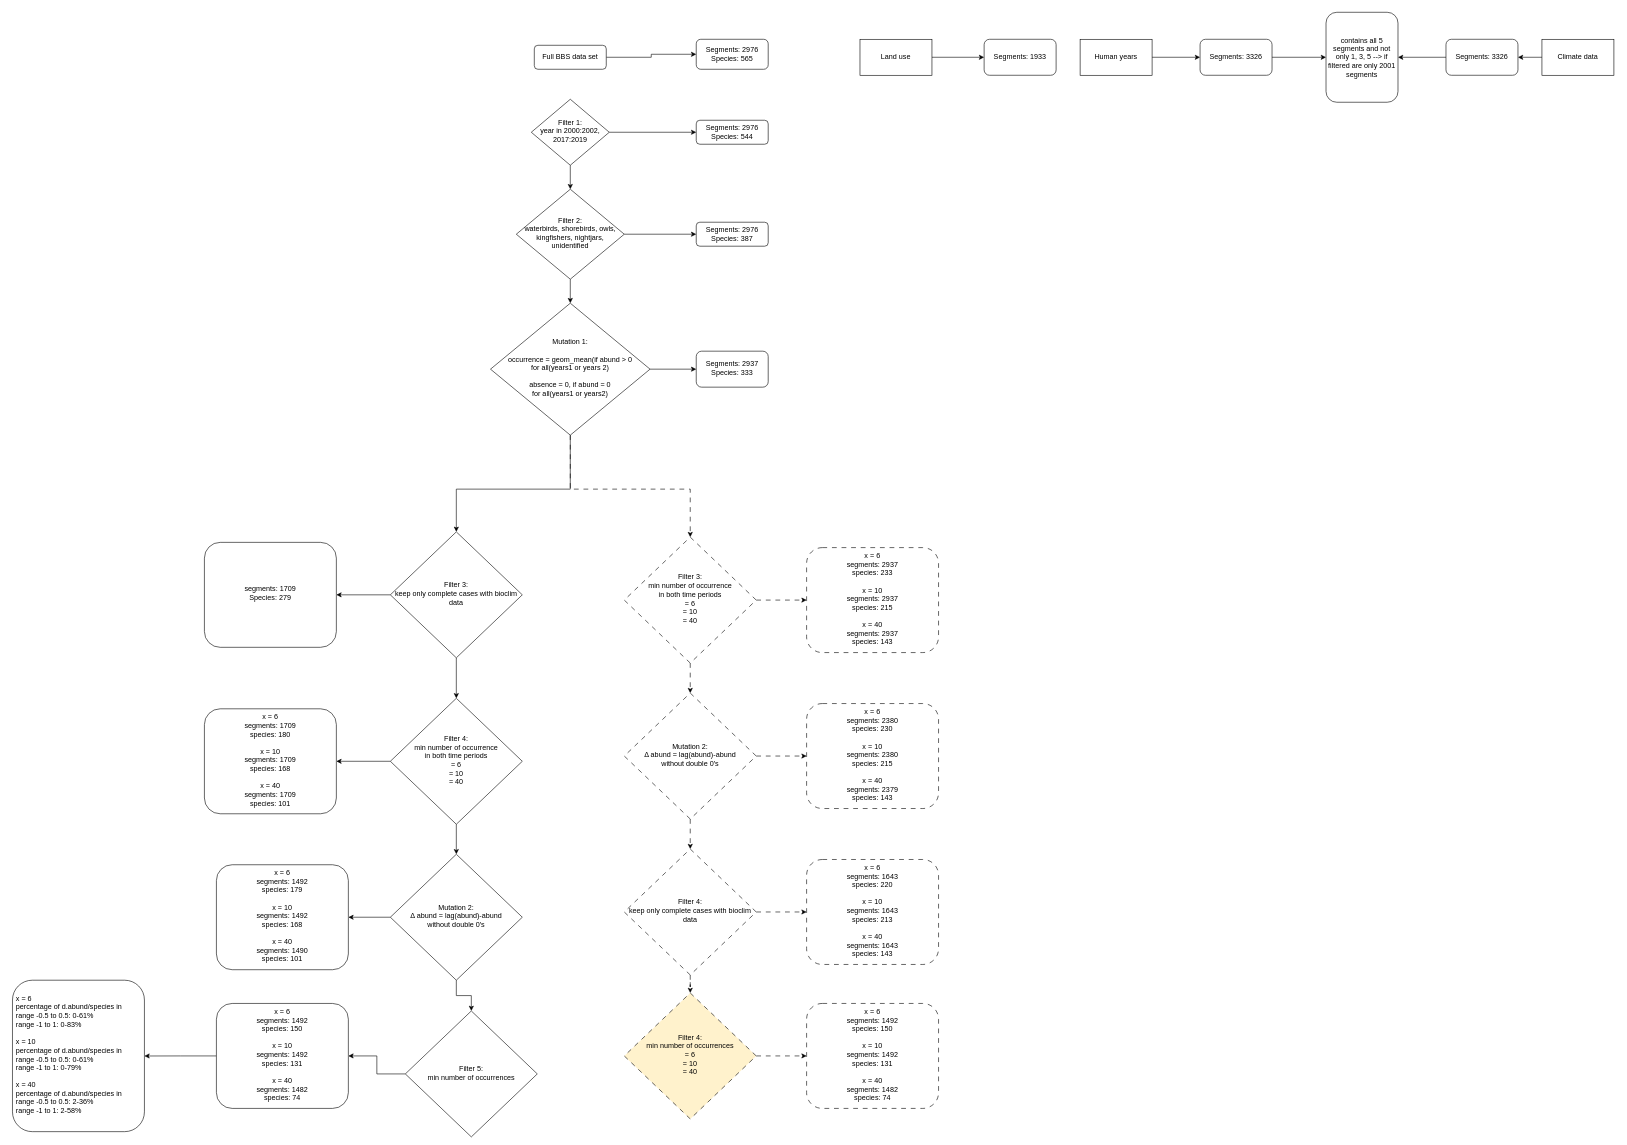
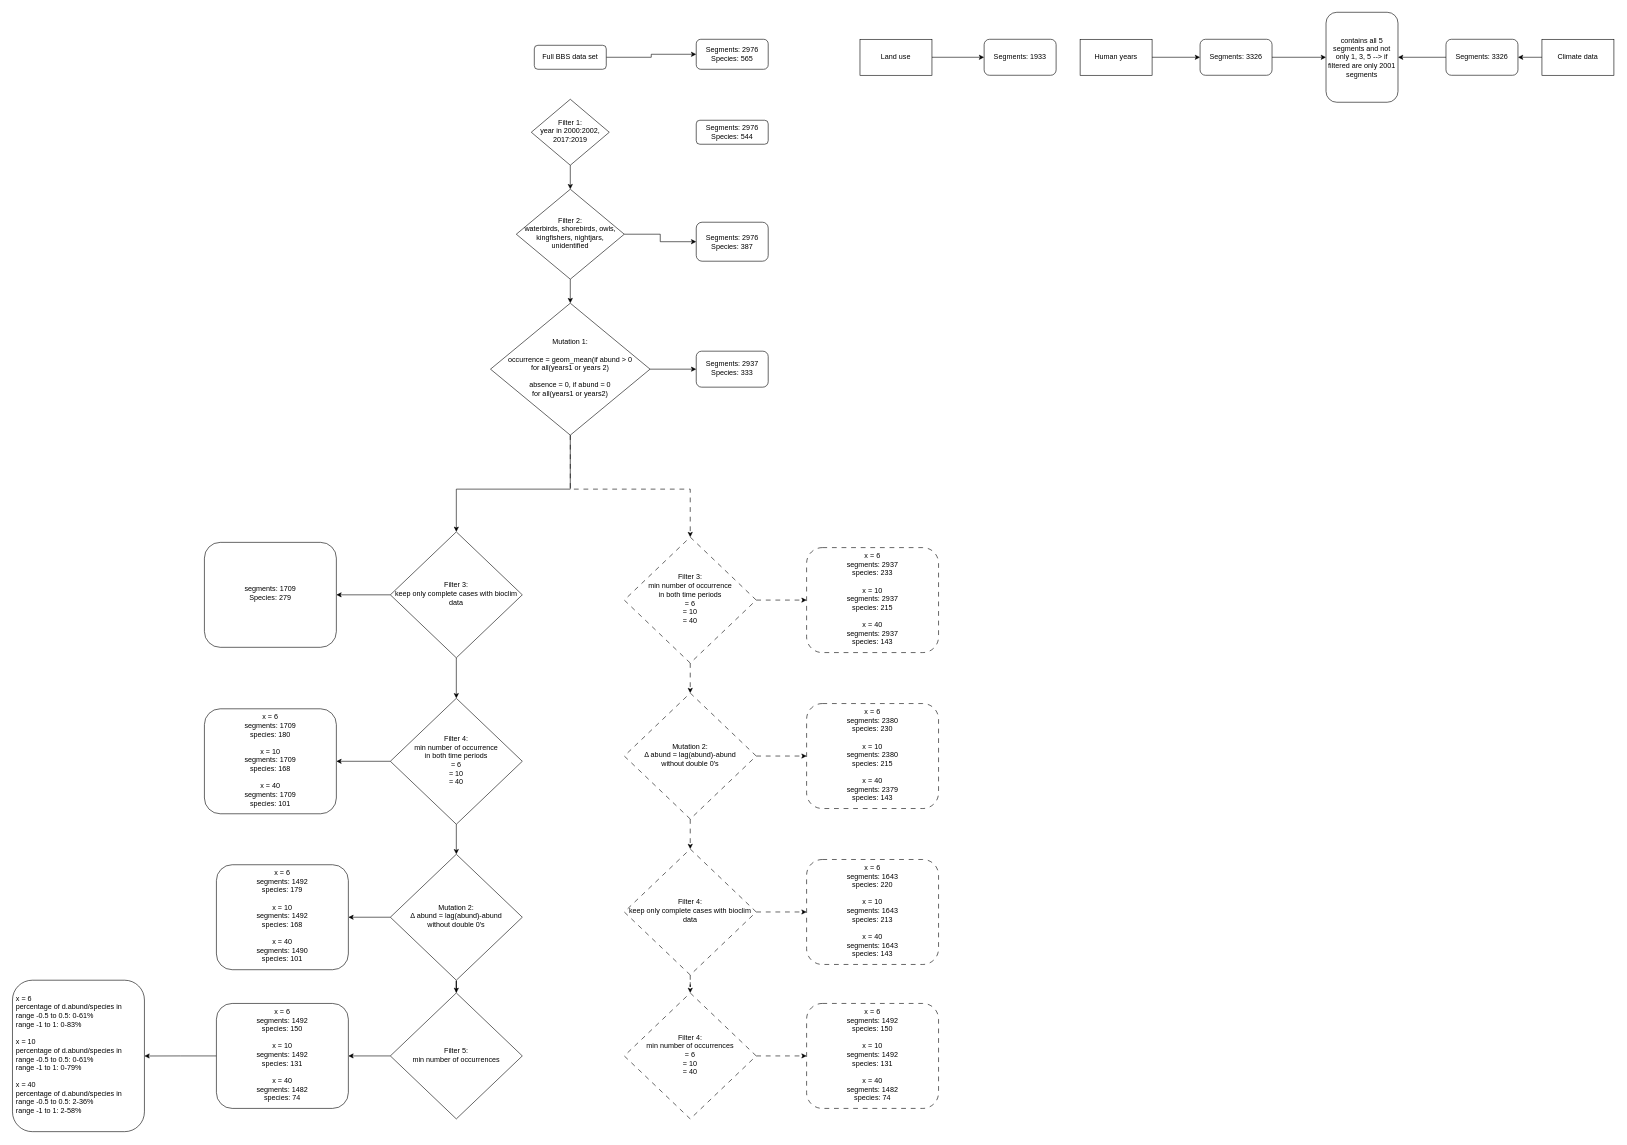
(690, 132) -> none
(732, 234) -> (732, 242)
(690, 1056) -> (690, 1056)
(471, 1074) -> (456, 1056)
